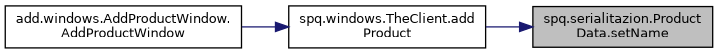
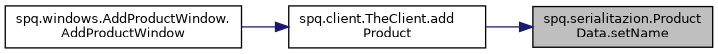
(123, 27) -> (123, 27)
(387, 27) -> (387, 27)
